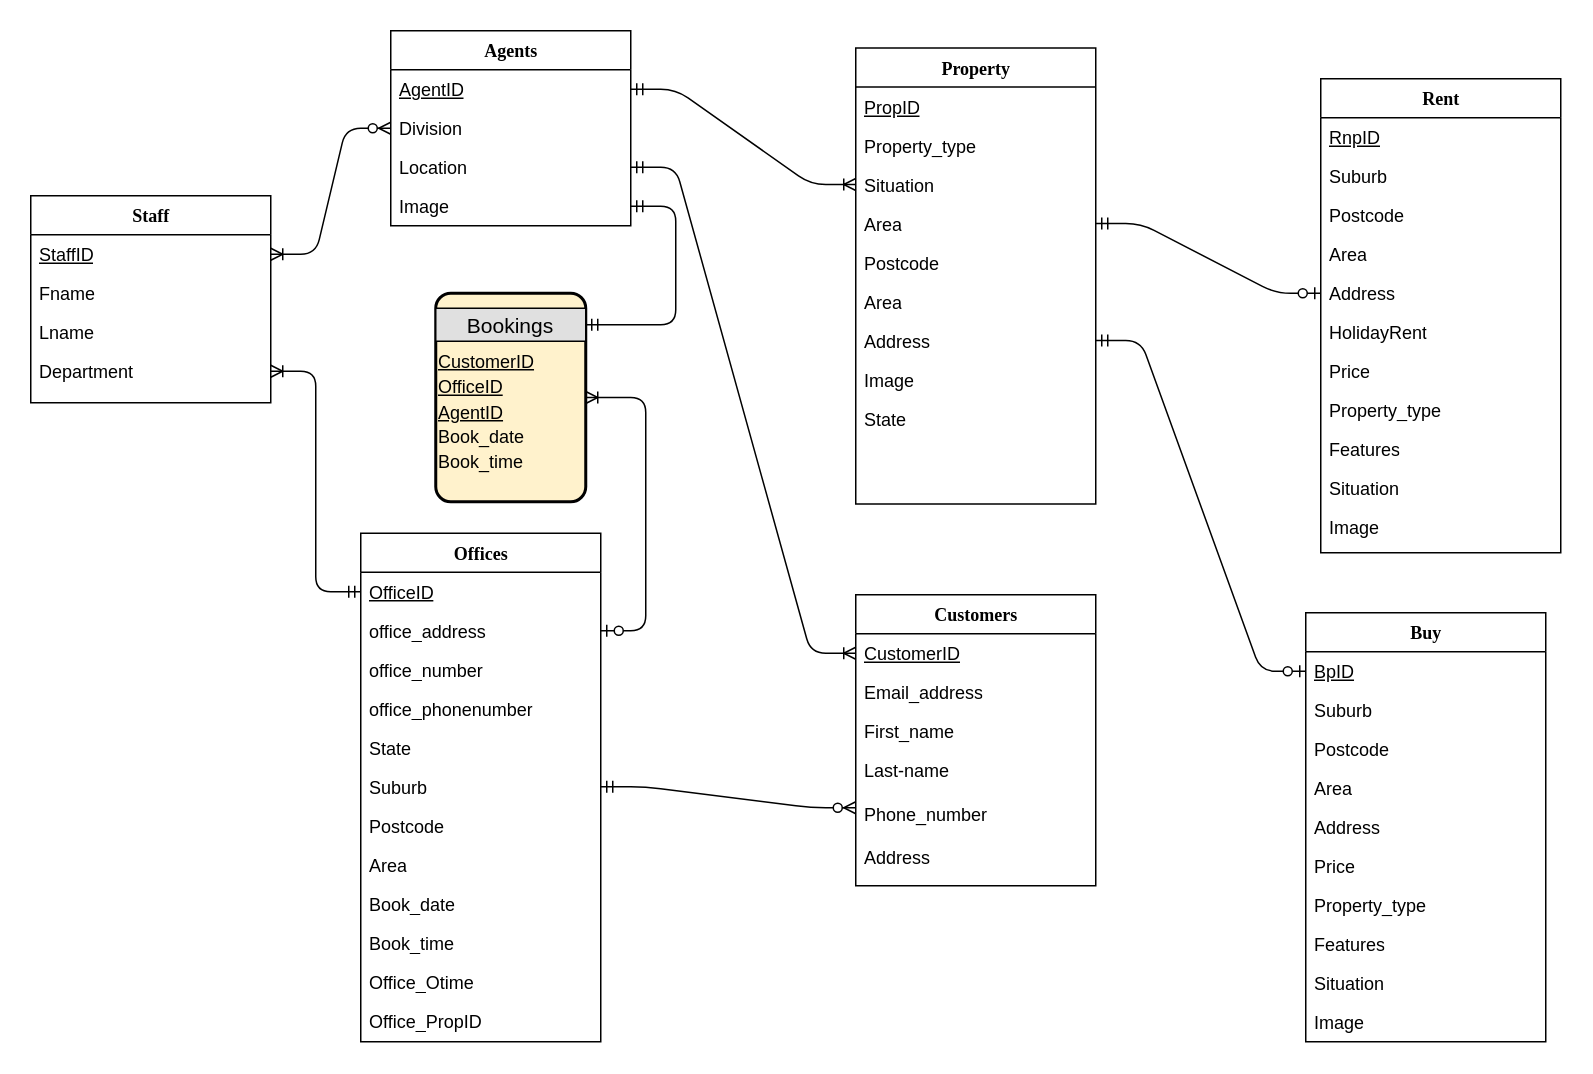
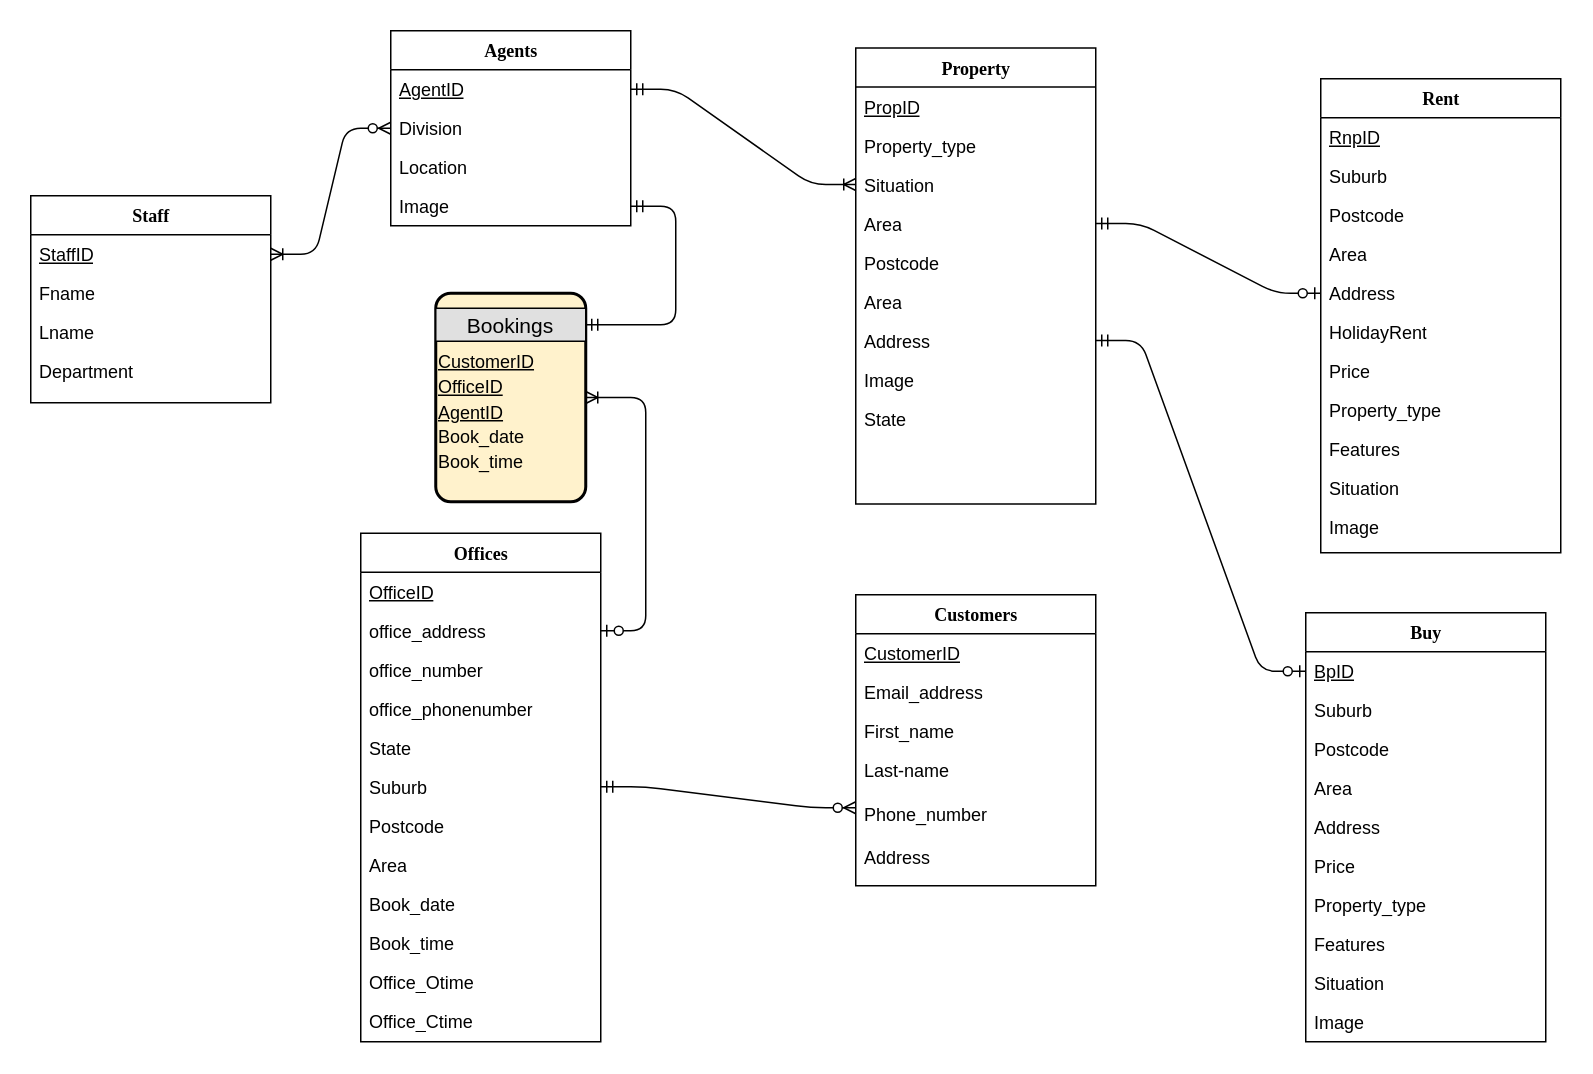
(743, 410) -> none
(316, 482) -> none
(433, 1023) -> (426, 1023)
